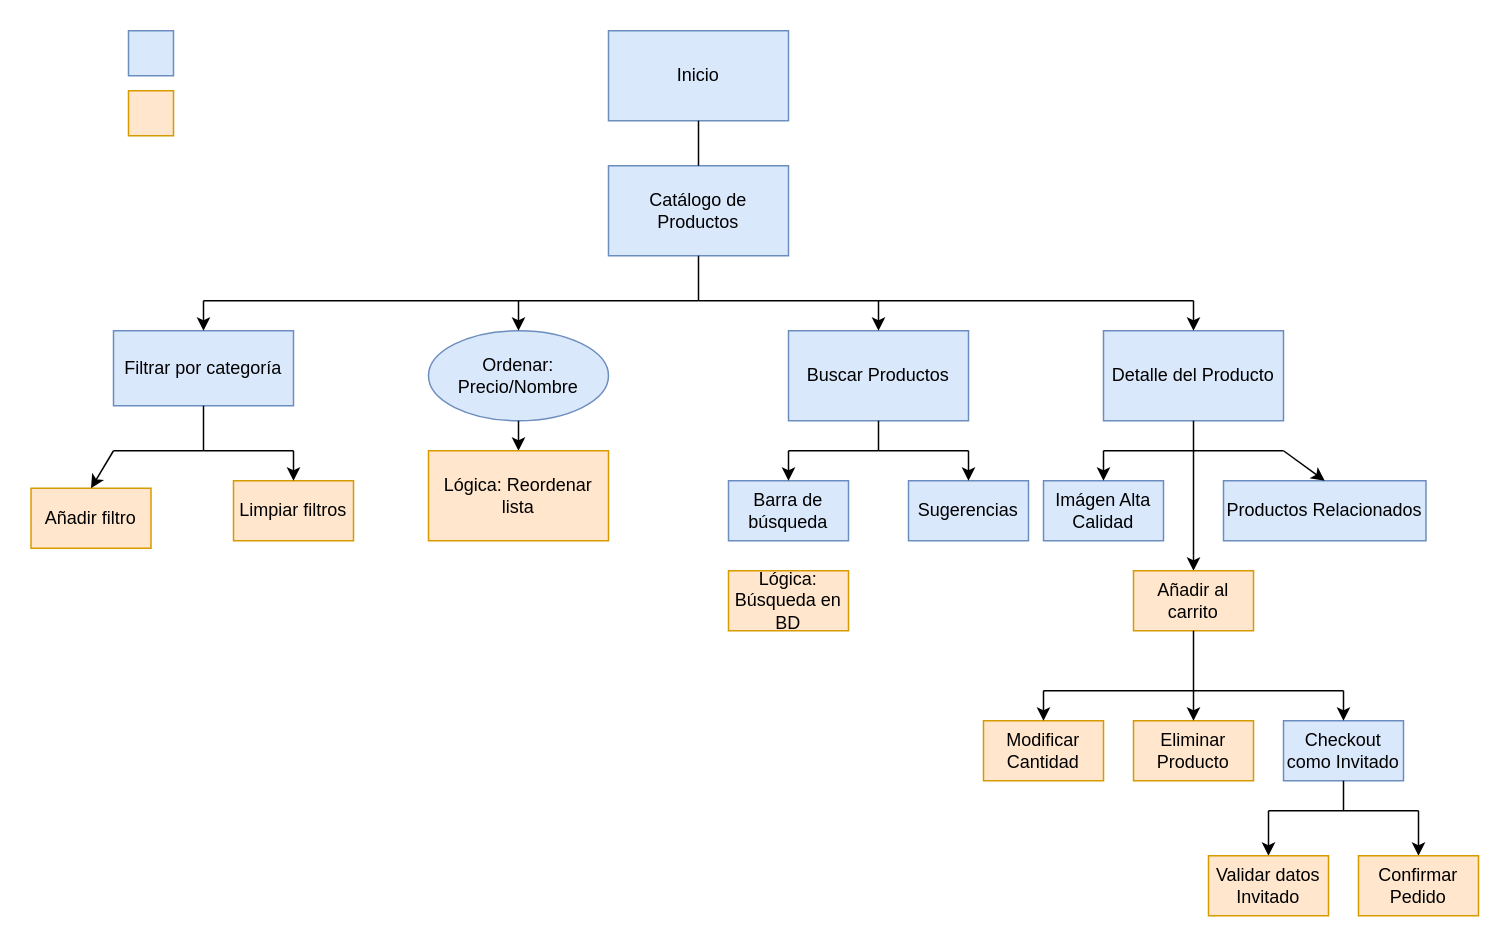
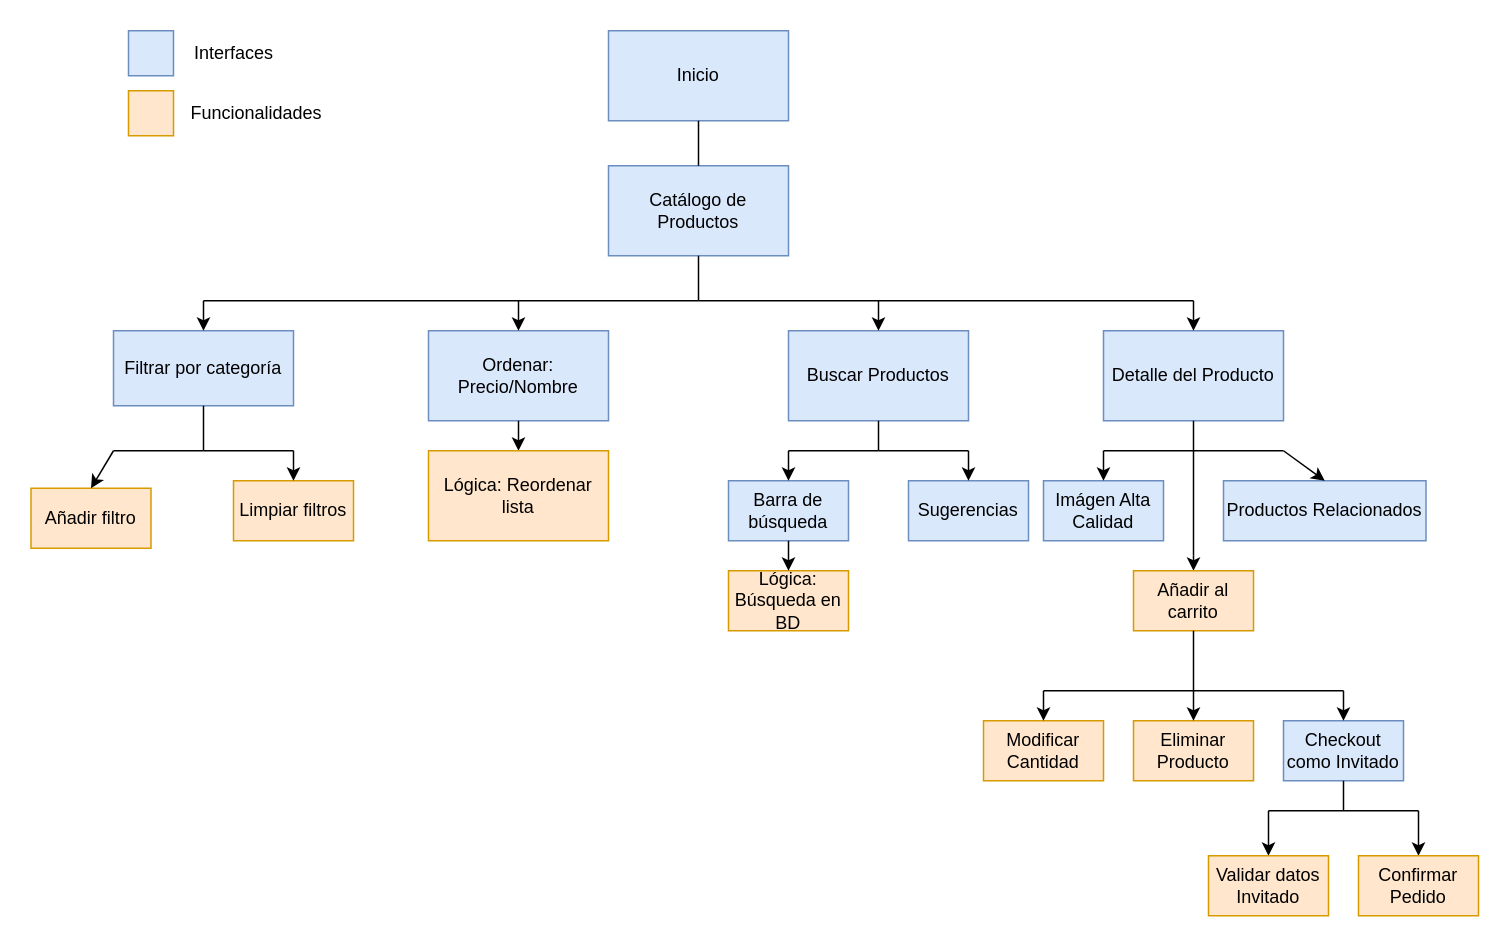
none -> (233, 53)
none -> (256, 113)
(518, 376) -> (518, 376)
none -> (788, 551)
